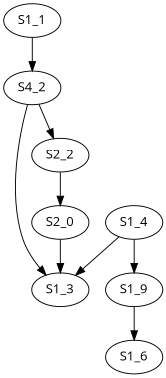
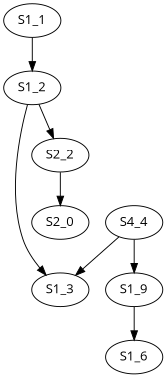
(32, 88) -> (32, 88)
(134, 222) -> (134, 222)
(60, 252) -> none
